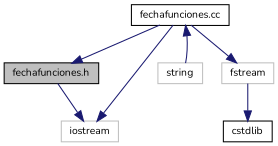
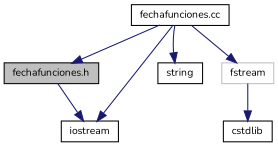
(187, 49) -> (173, 39)
(180, 73) -> (180, 73)
(90, 131) -> (90, 131)
